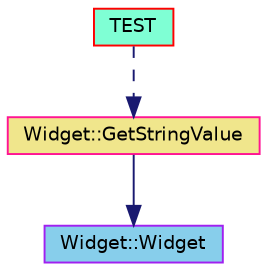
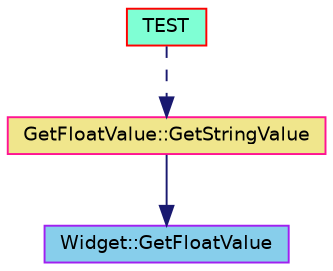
(134, 136) -> (167, 136)
(134, 244) -> (167, 244)
